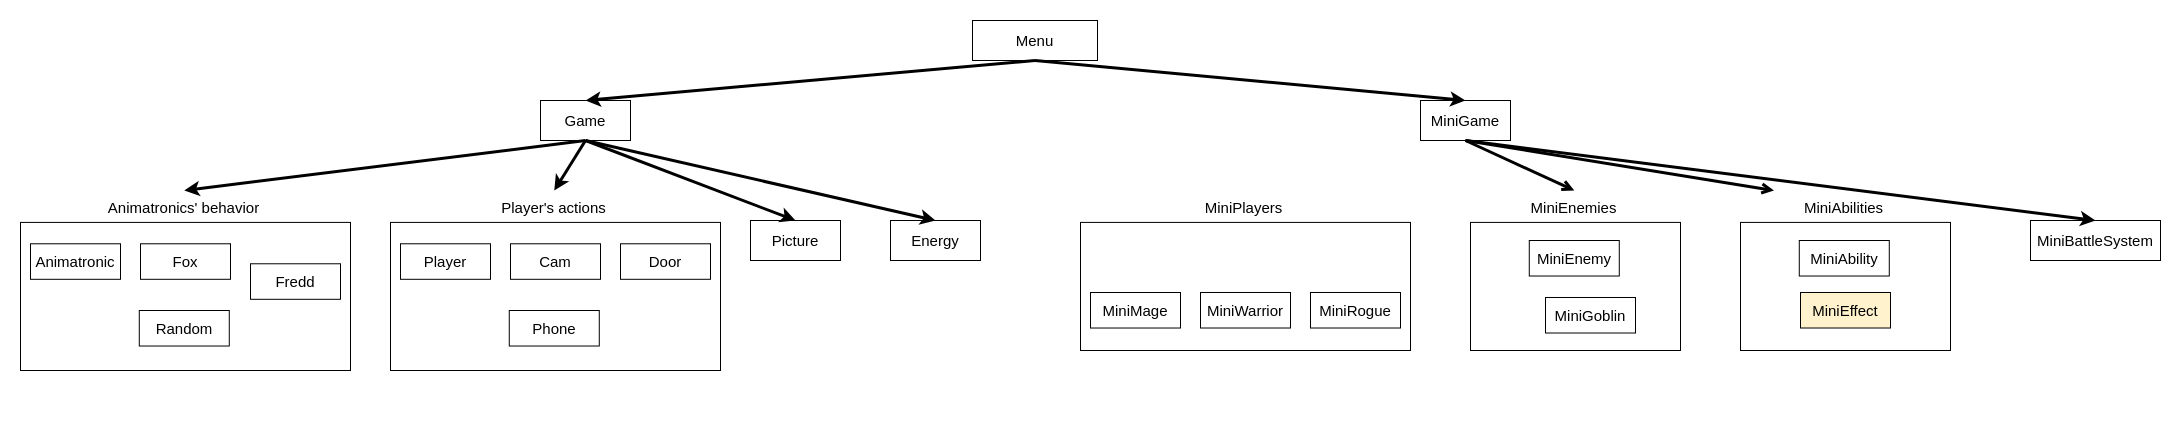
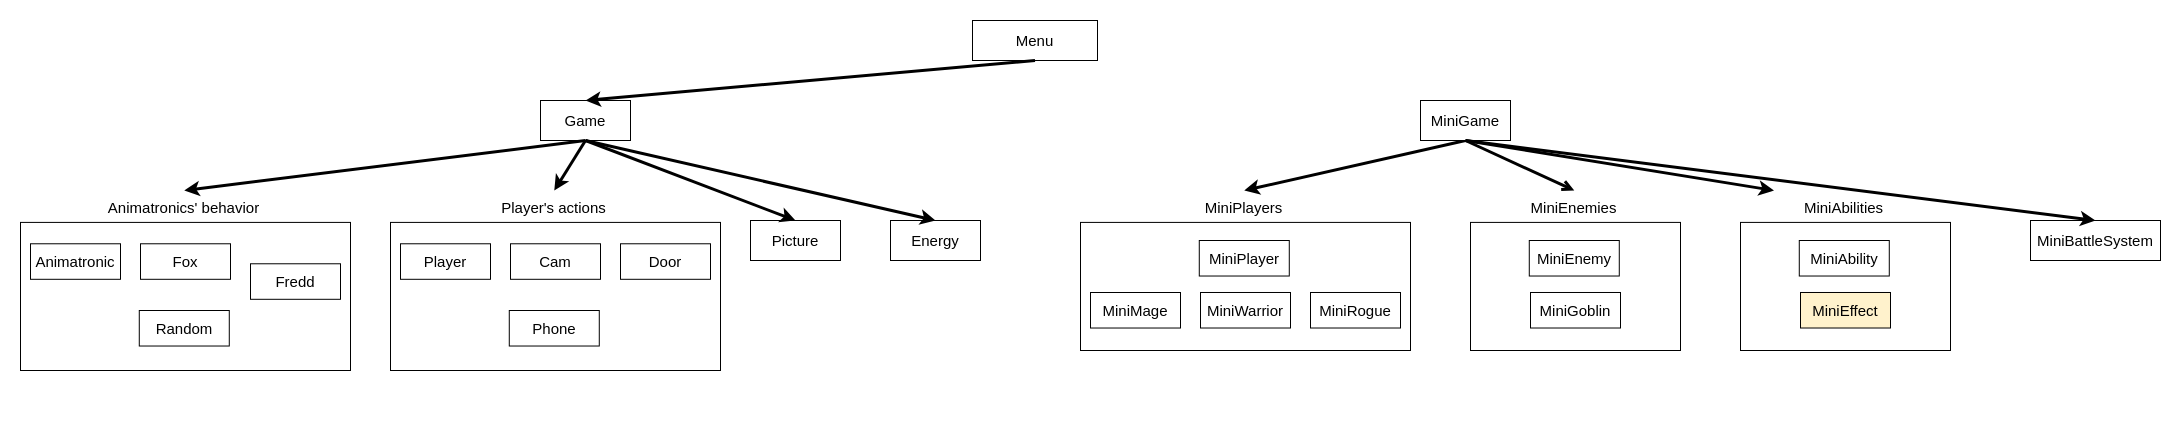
(1245, 80) -> none
none -> (1359, 165)
(1761, 188) -> (1761, 188)
none -> (1244, 258)
(1591, 315) -> (1576, 310)
